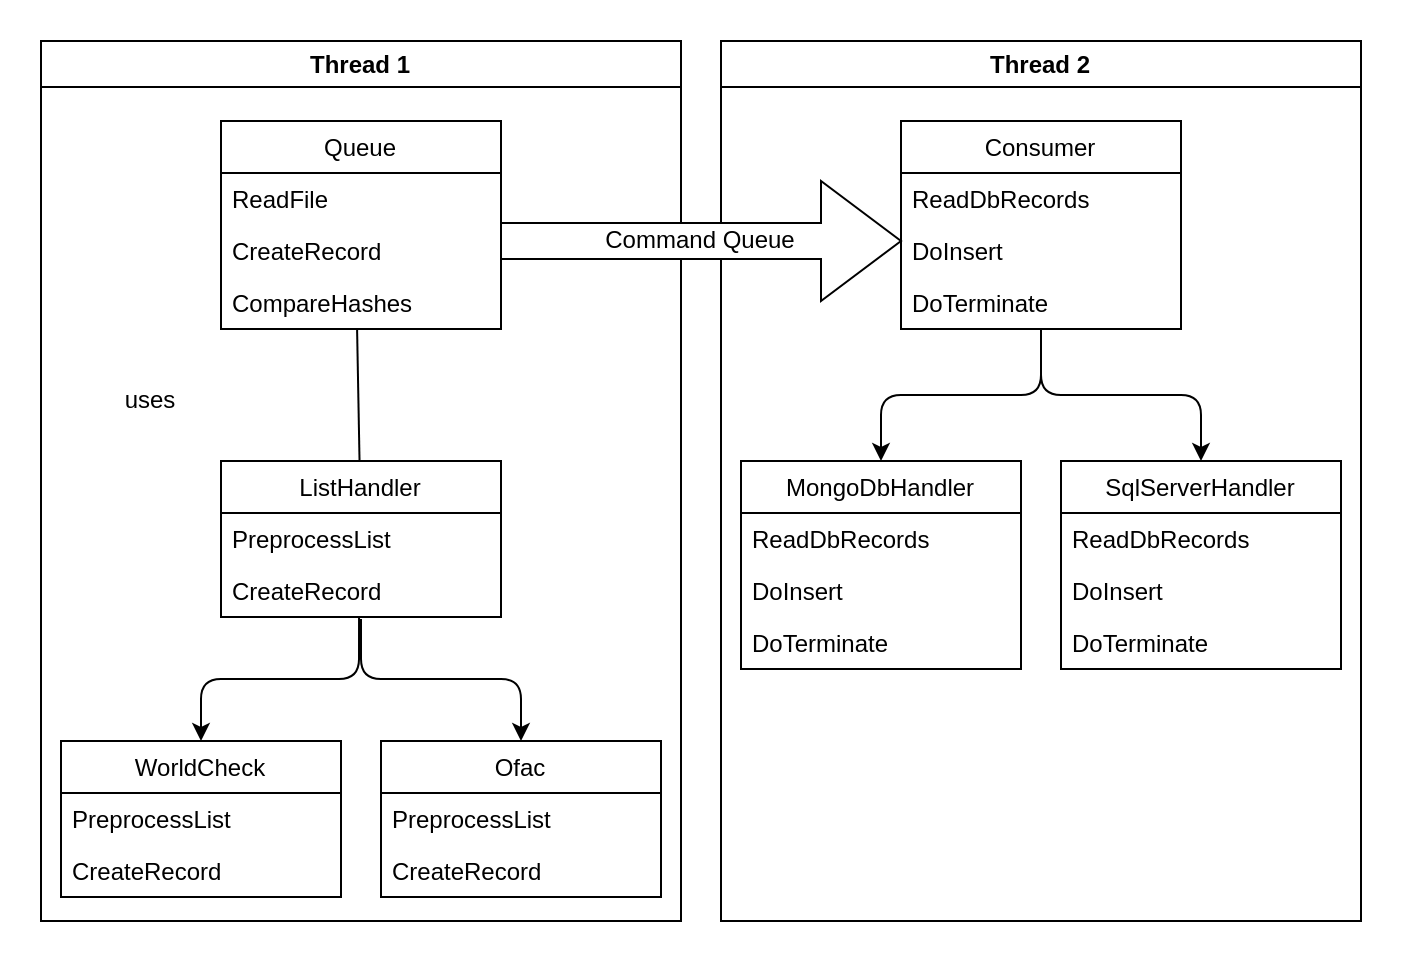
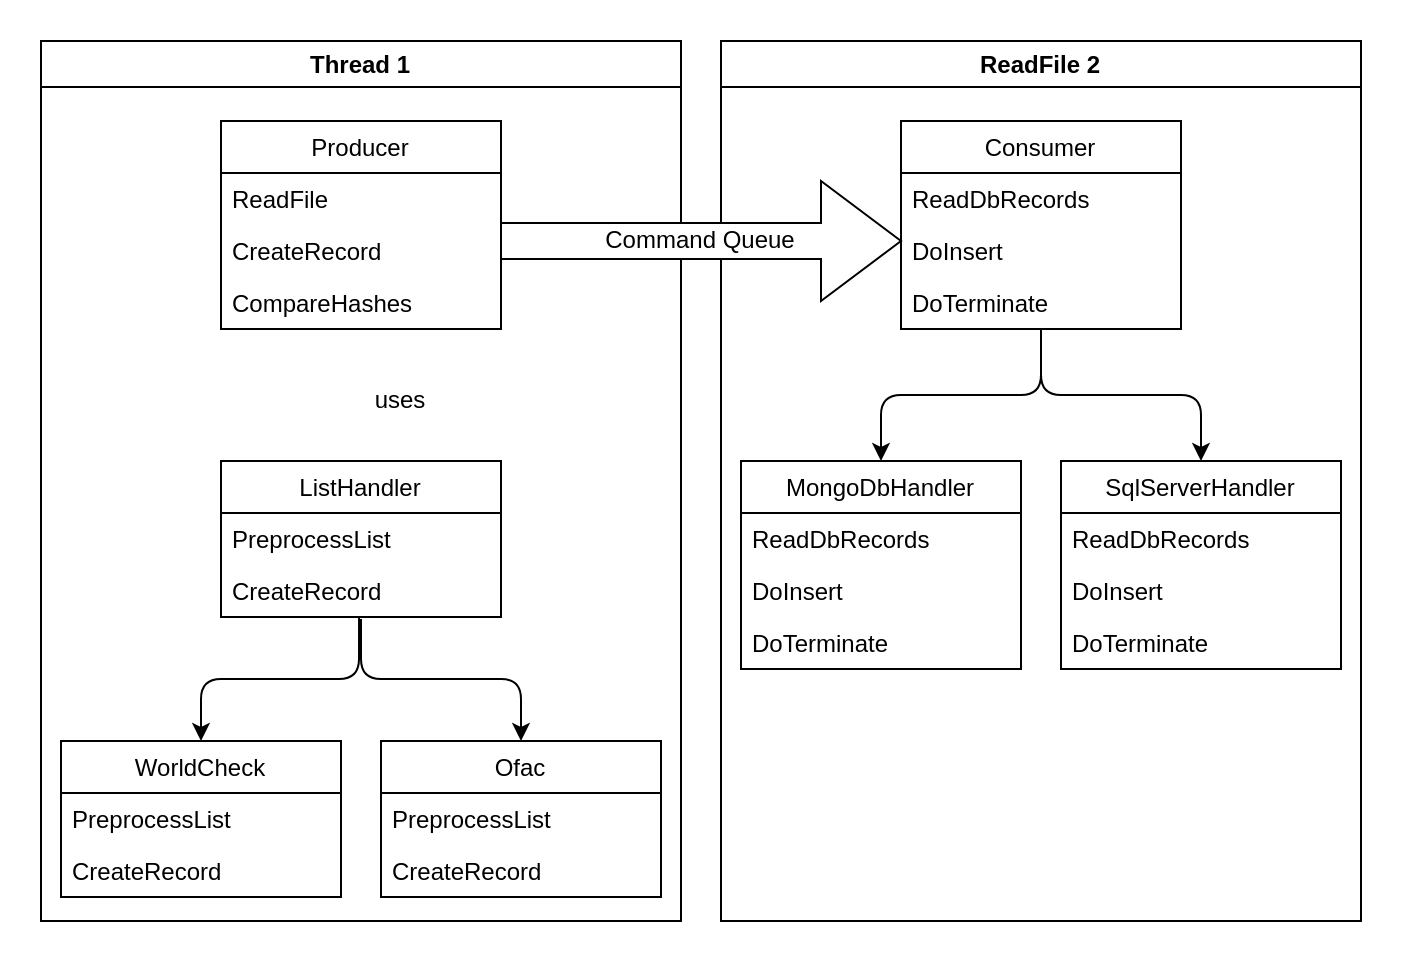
(1040, 65) -> (1040, 65)
(360, 148) -> (360, 148)
(358, 394) -> none
(151, 401) -> (401, 401)
